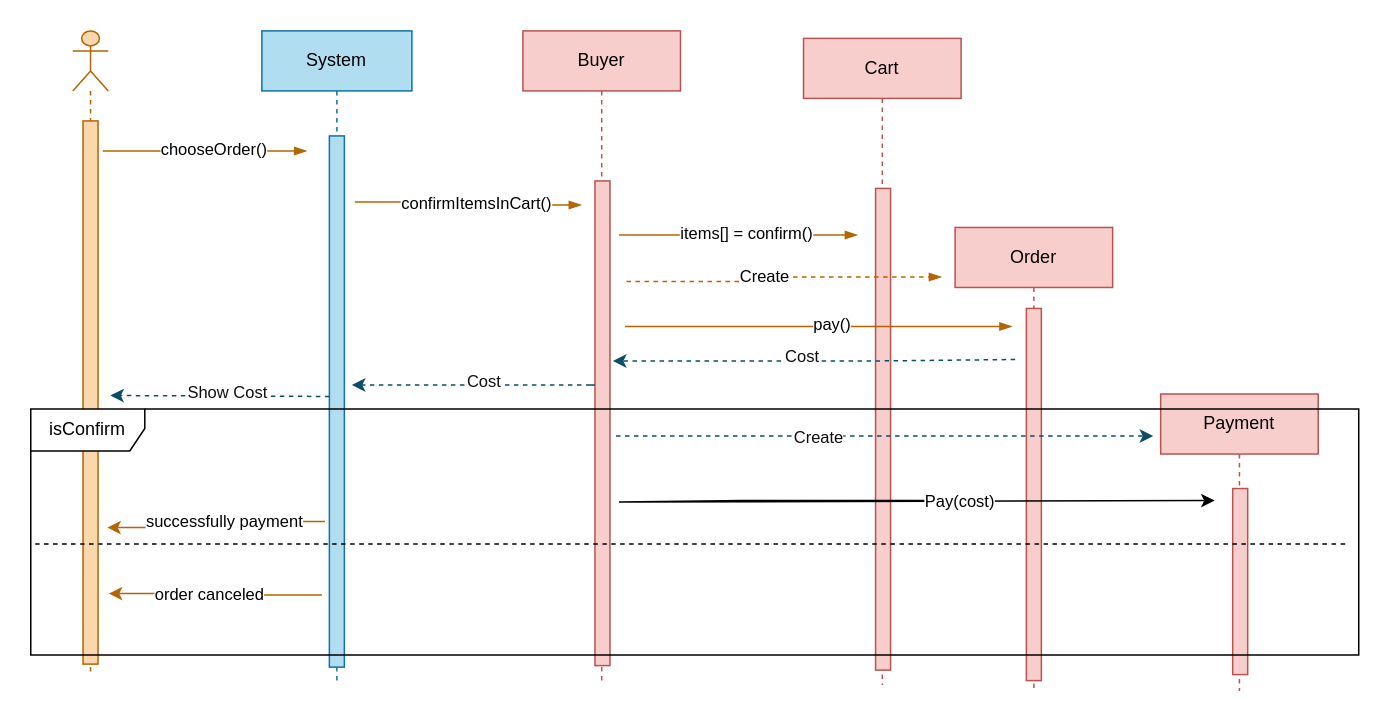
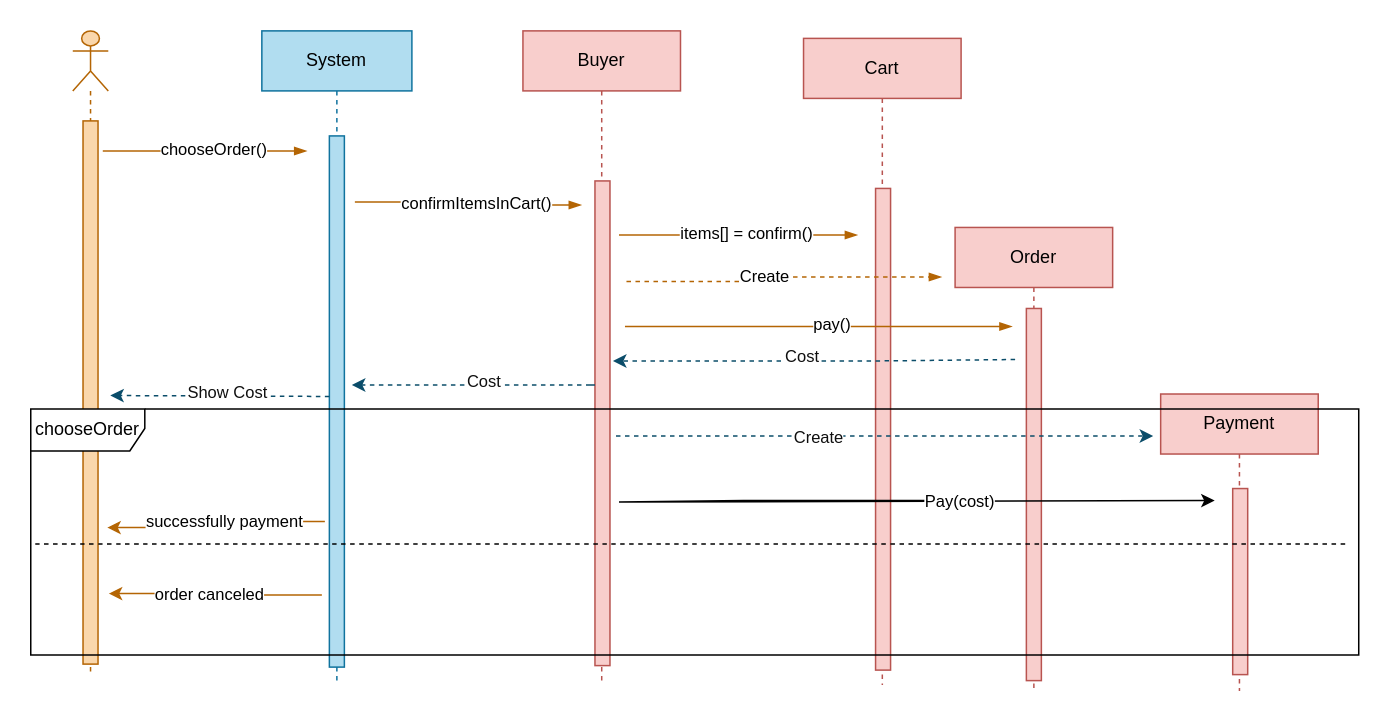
(88, 430) -> (88, 430)
